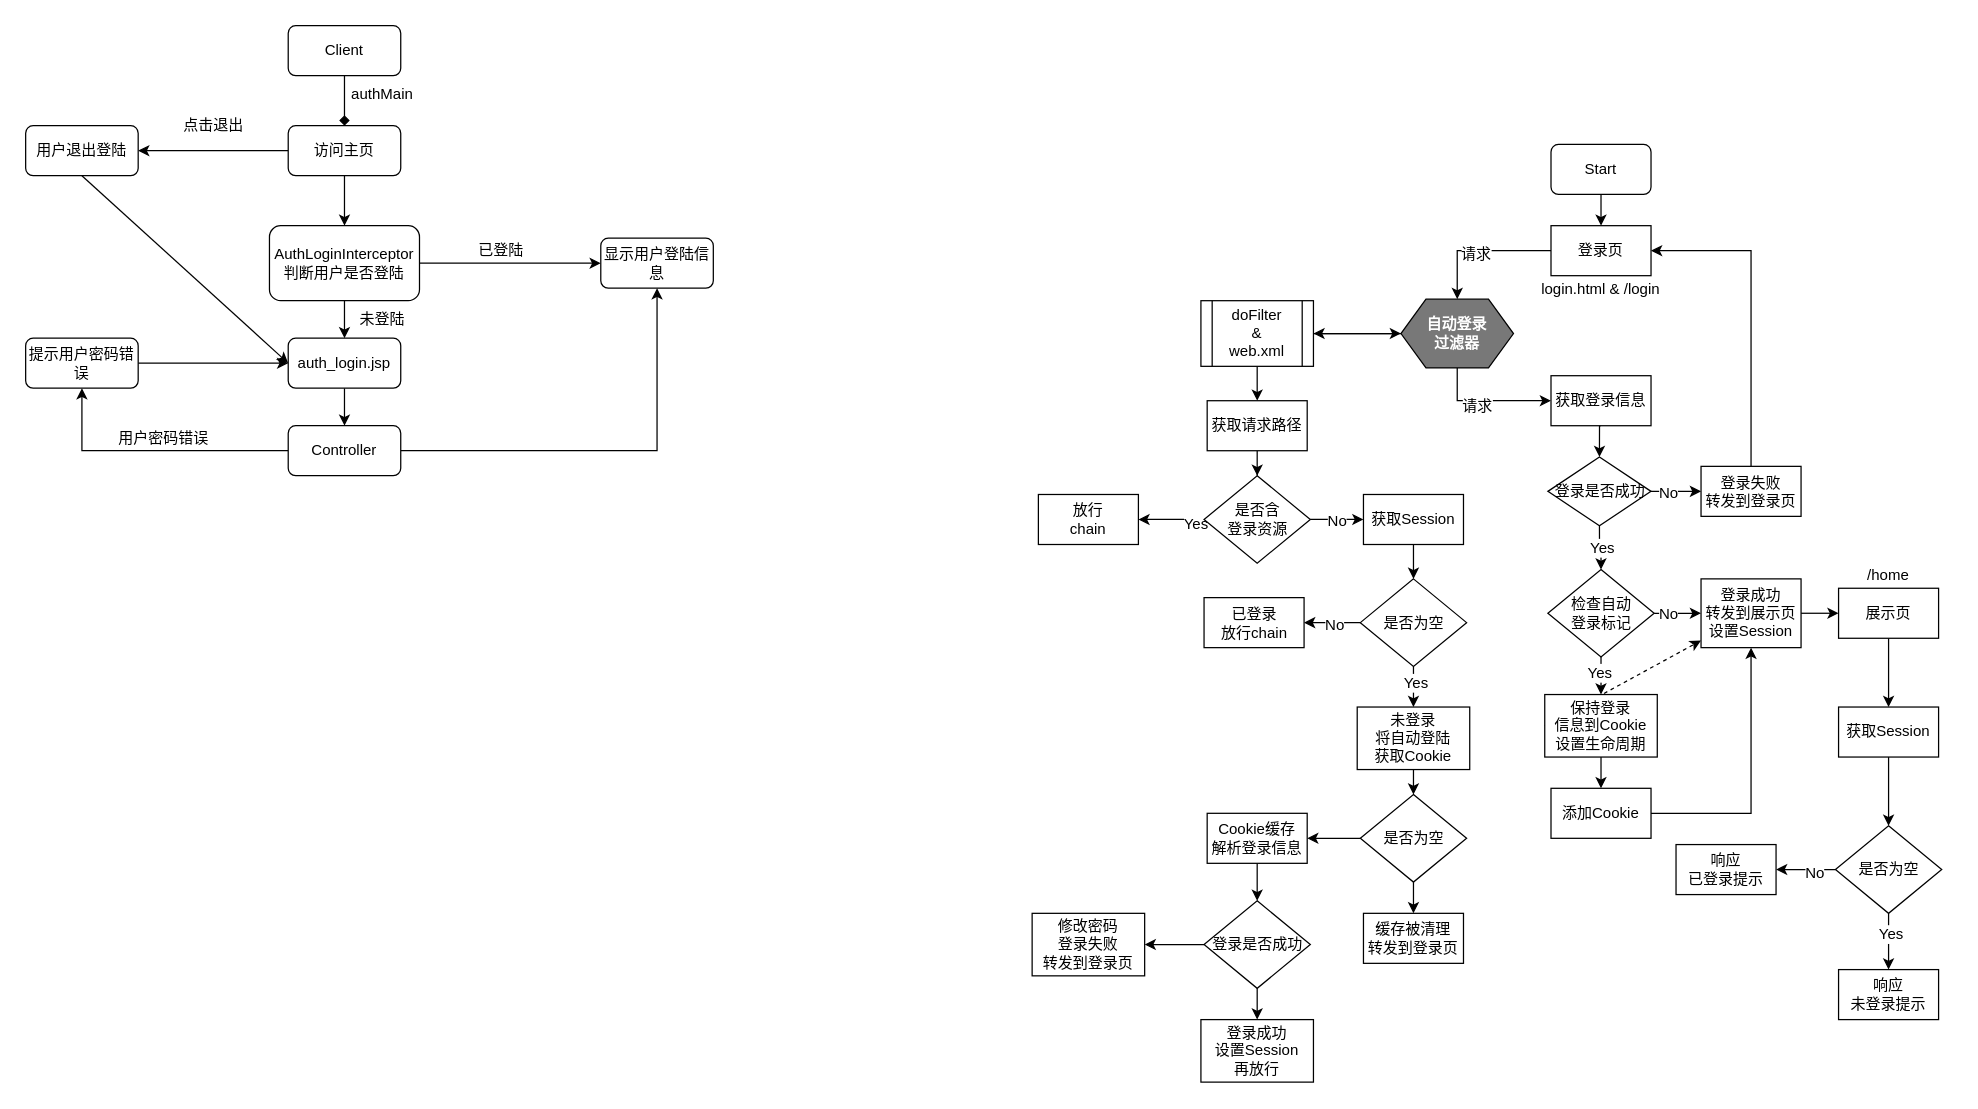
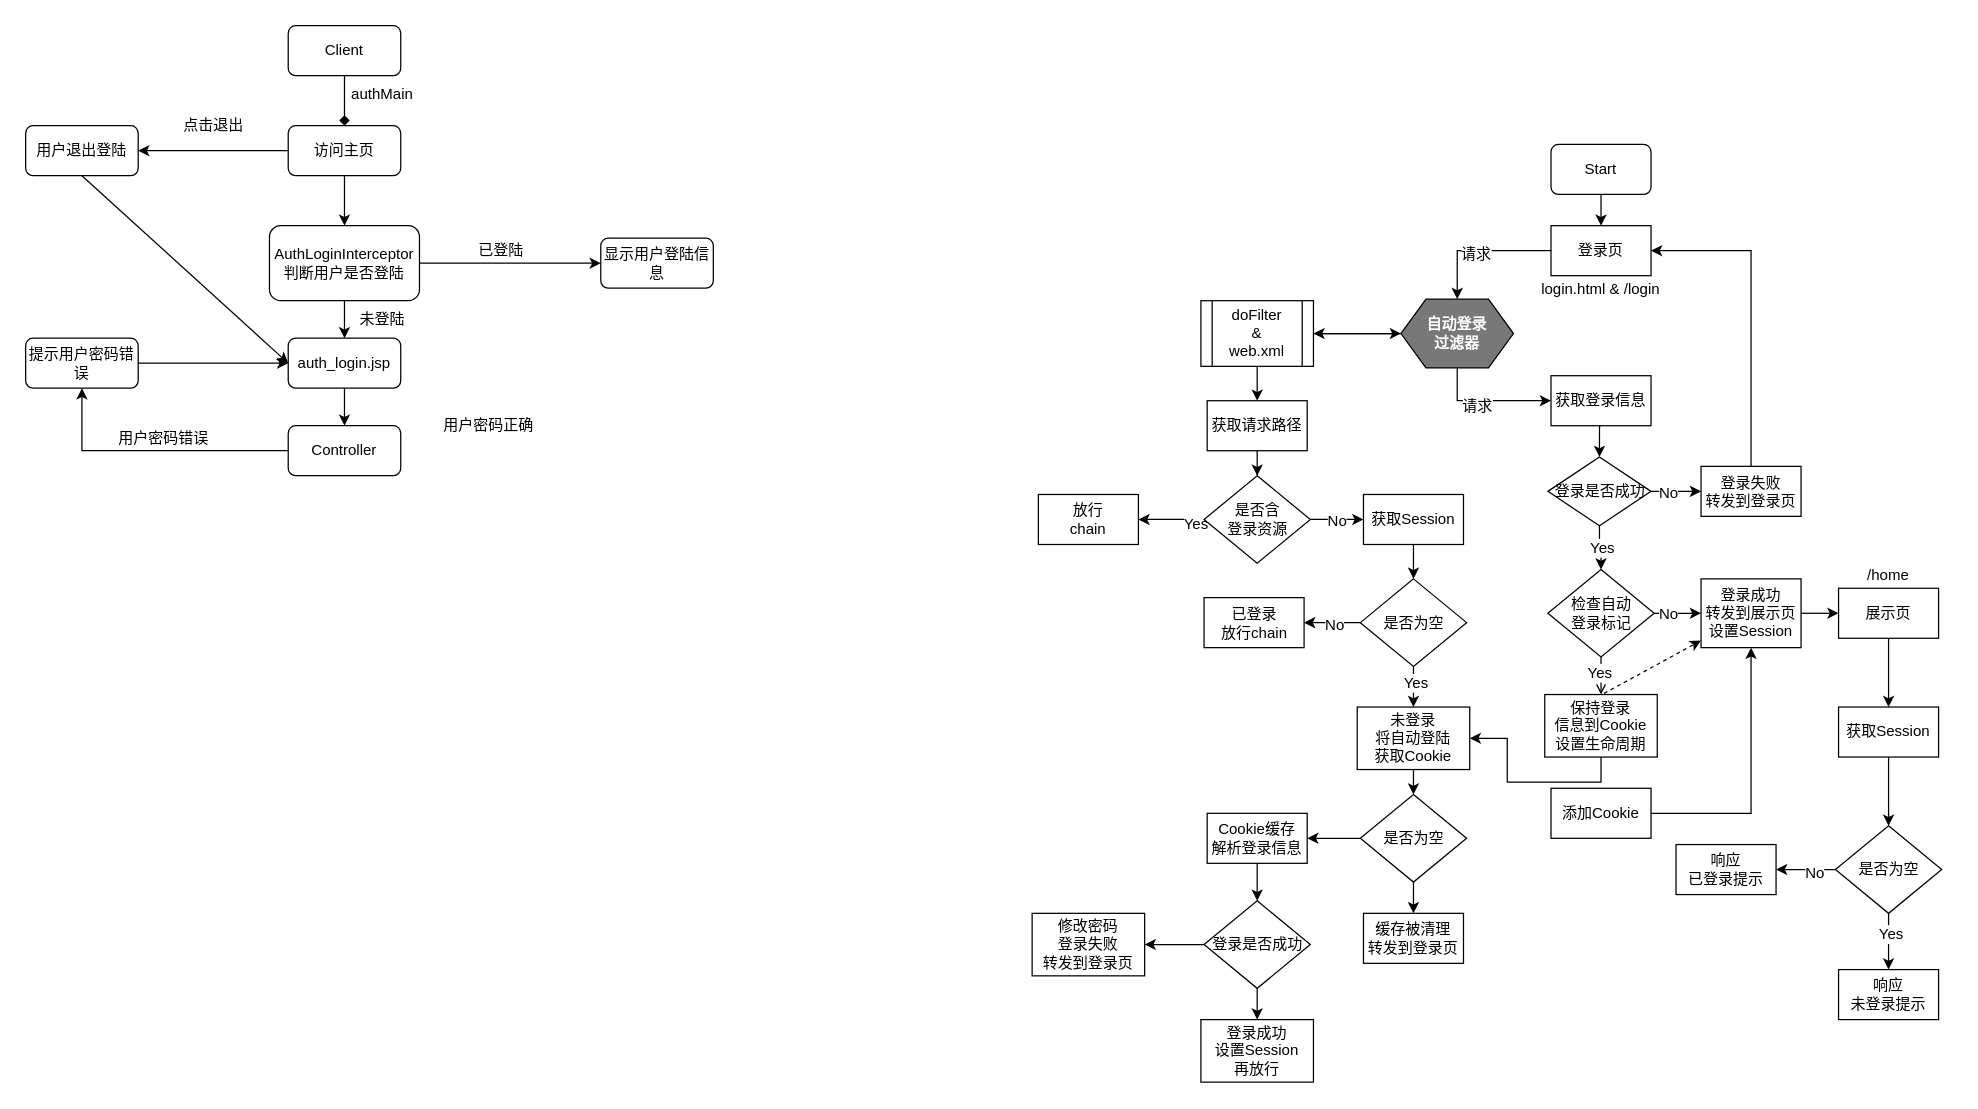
none -> (488, 426)
(606, 451) -> none
(1601, 684) -> (1601, 687)
(1601, 778) -> (1521, 782)
